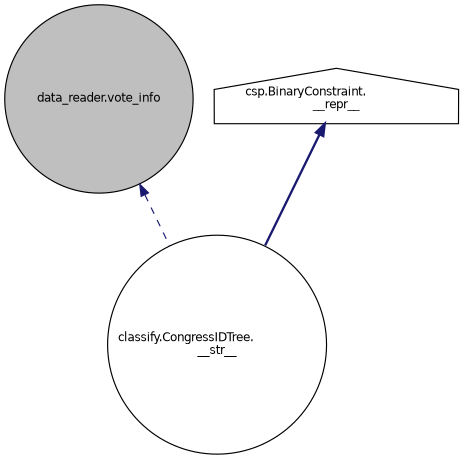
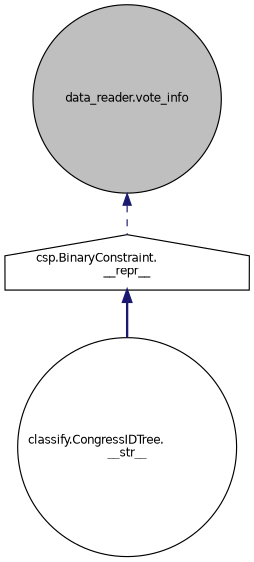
(157, 220) -> (127, 220)
